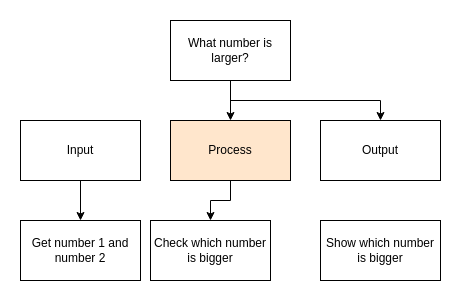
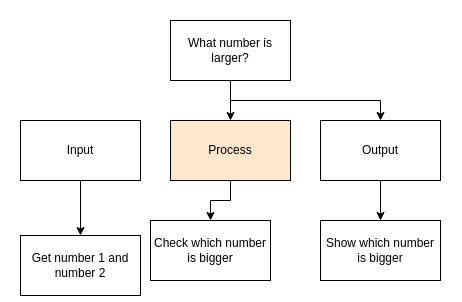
none -> (381, 197)
(81, 251) -> (81, 266)
